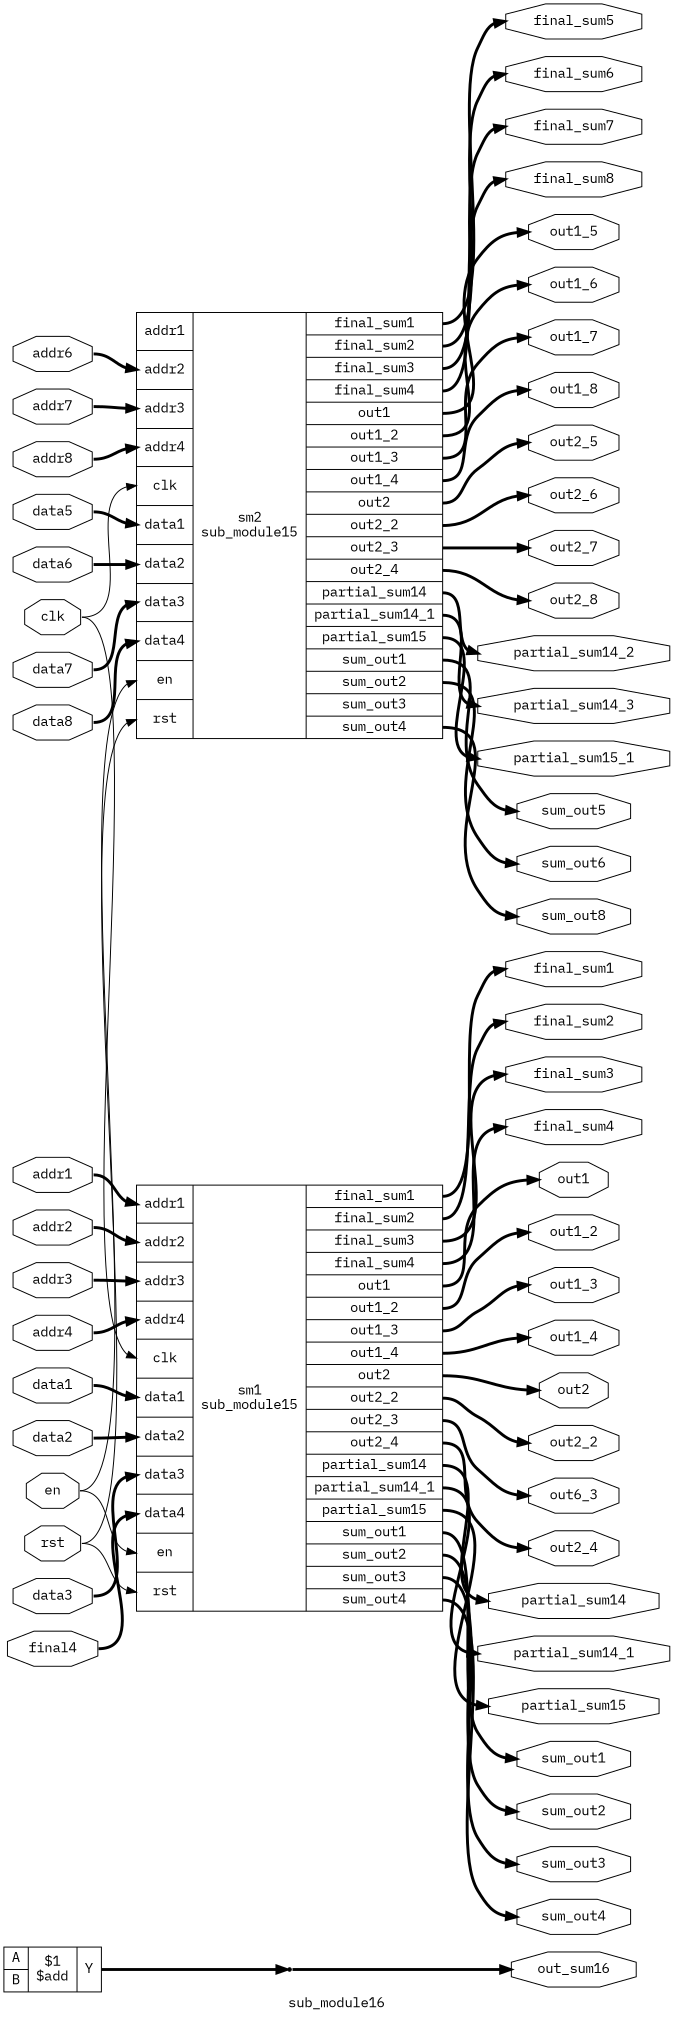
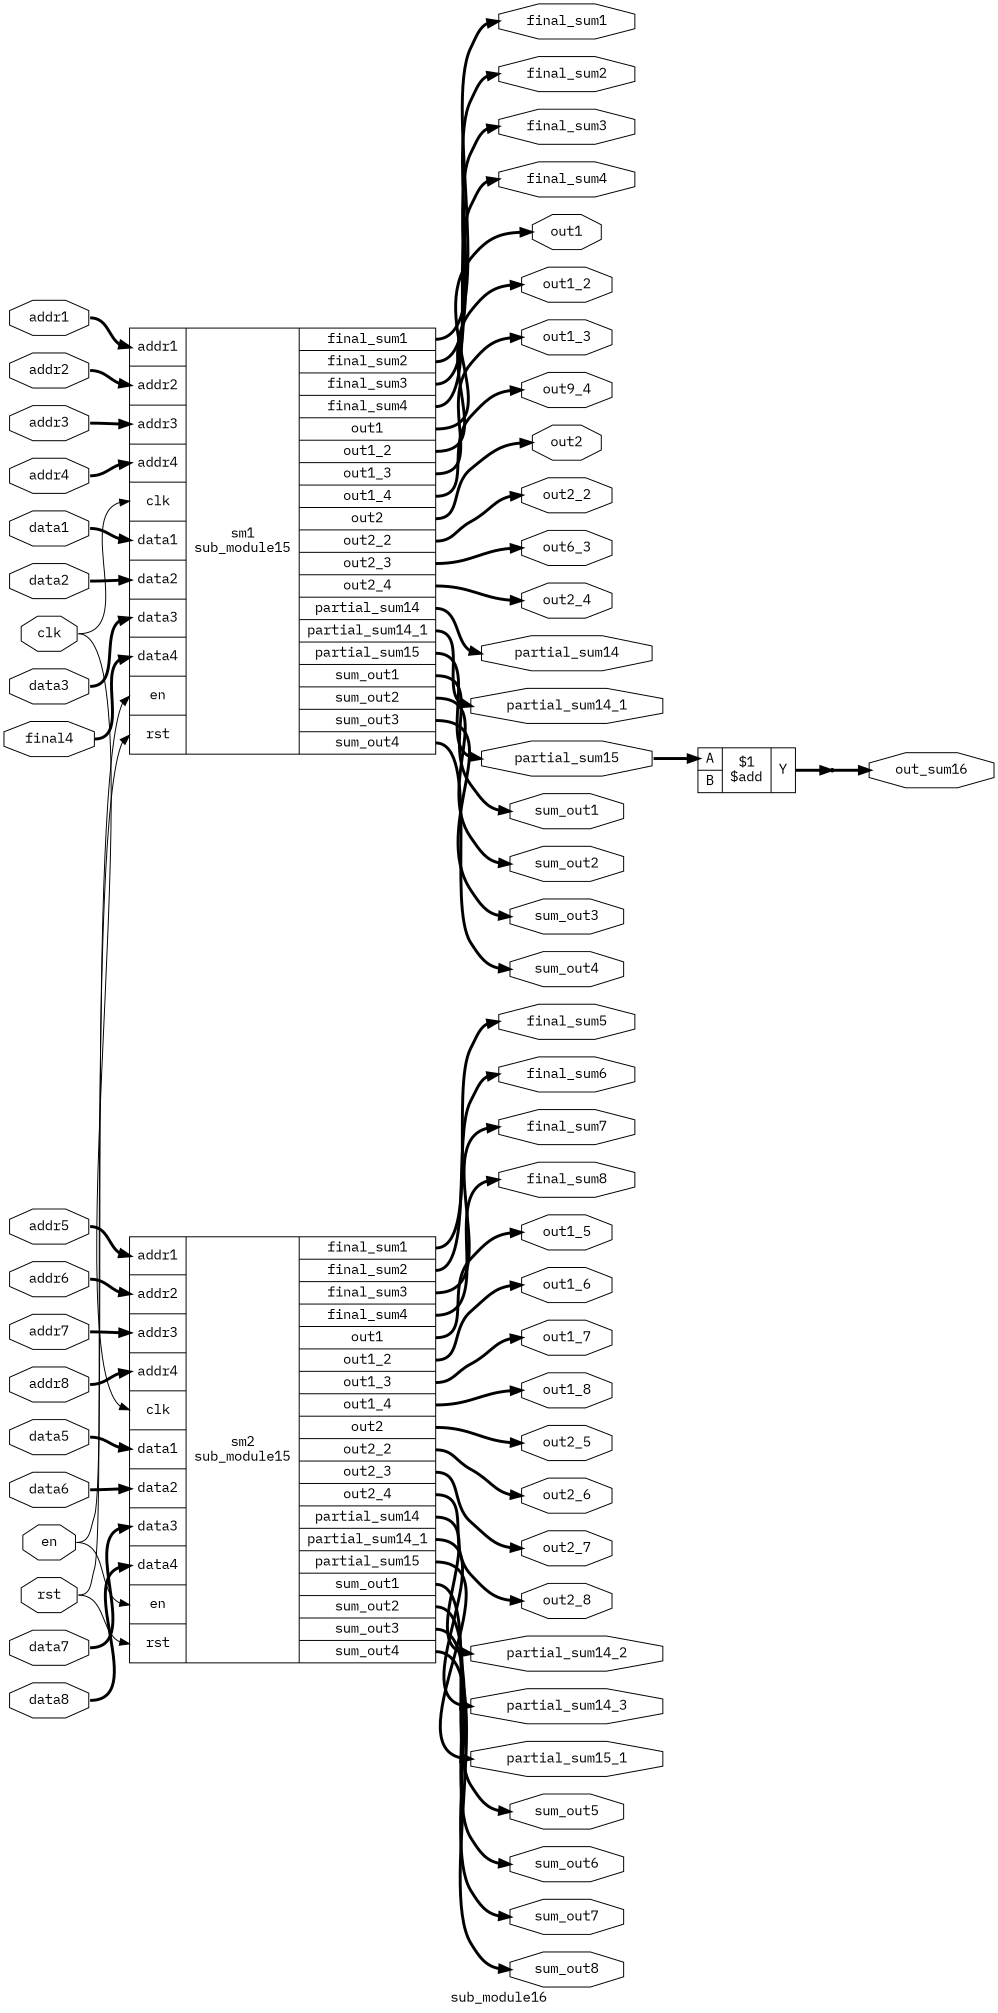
none -> (671, 759)
none -> (49, 1227)
(574, 1338) -> (567, 390)
none -> (567, 1917)
